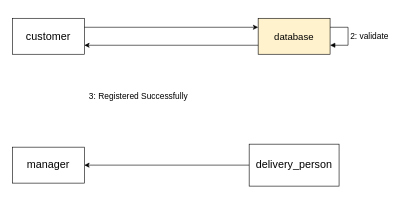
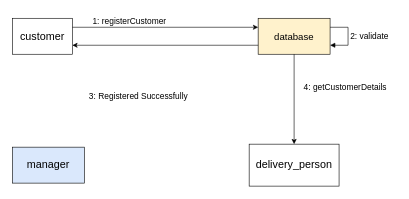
none -> (129, 21)
(48, 36) -> (42, 36)
none -> (345, 87)
none -> (294, 138)
(48, 165) -> (48, 165)
(89, 165) -> none
